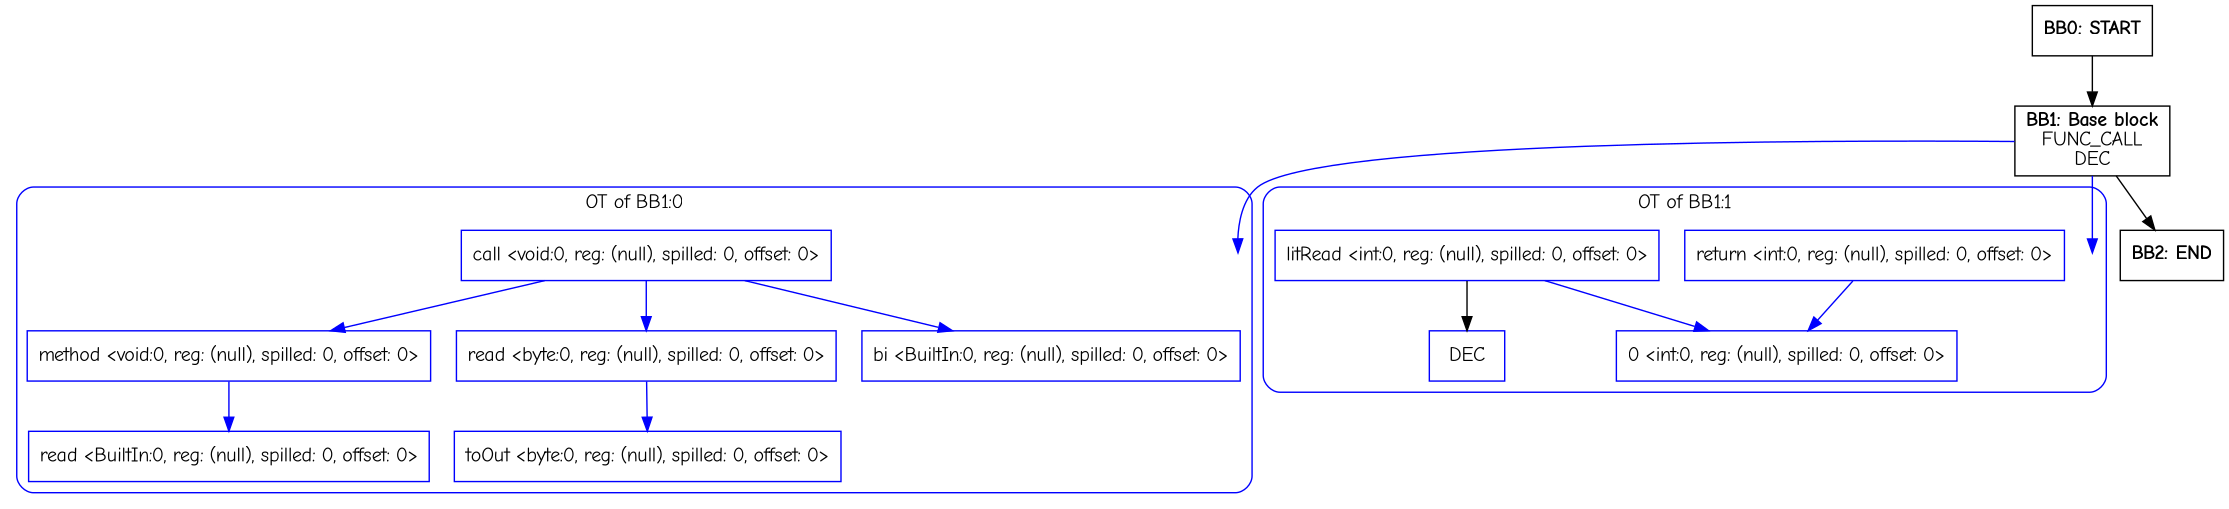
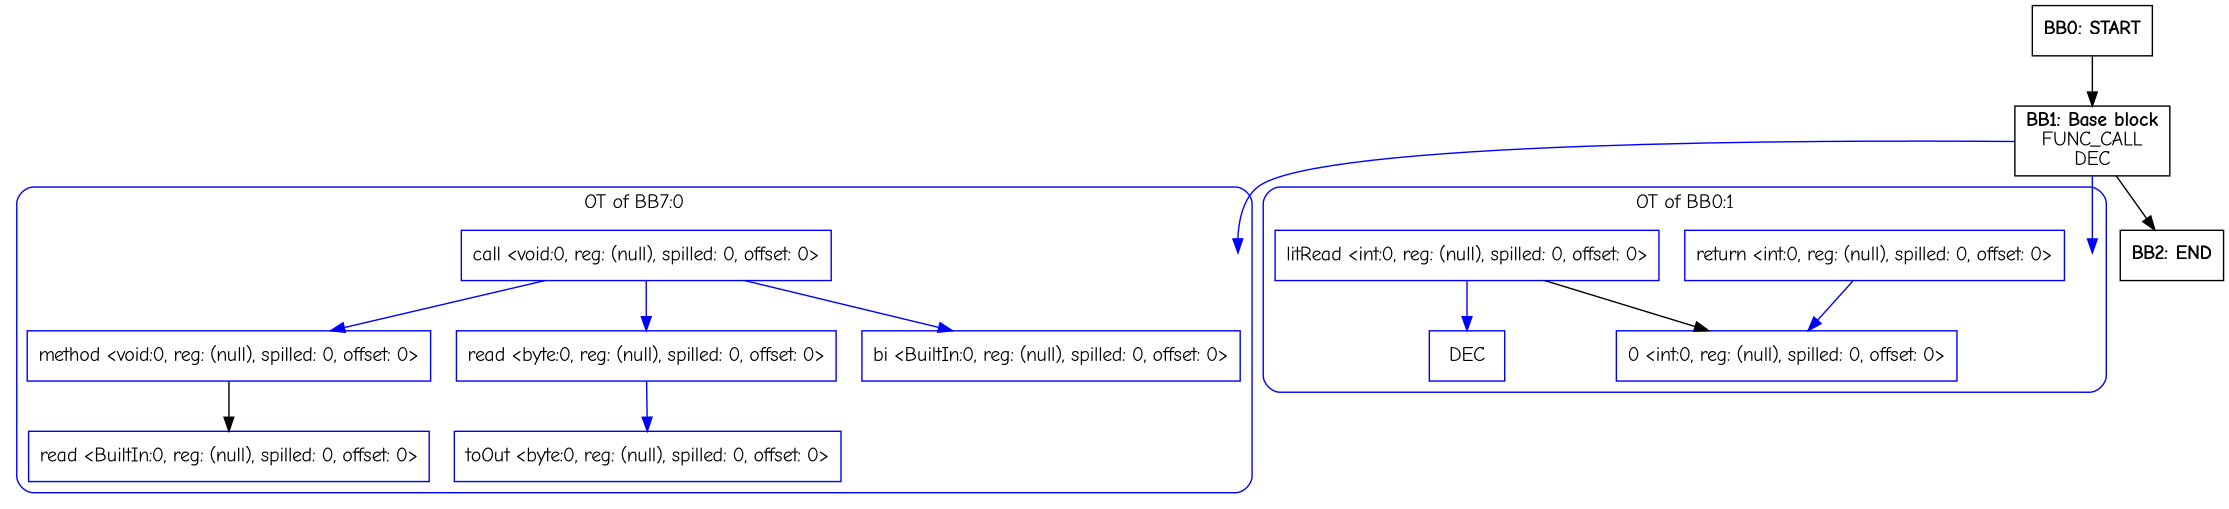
(634, 203) -> (634, 203)
(1685, 203) -> (1685, 203)
(1467, 299) -> (1467, 299)
(1620, 304) -> (1620, 304)
(229, 399) -> (229, 399)
